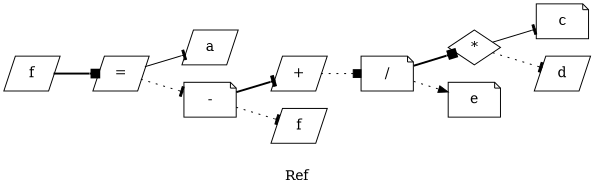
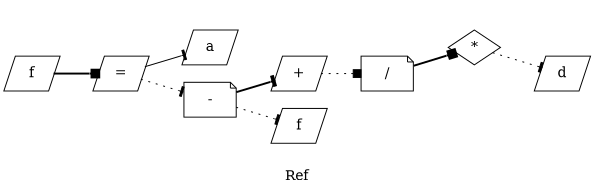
(562, 21) -> none
(474, 100) -> none
